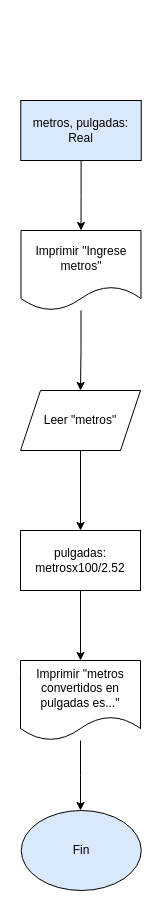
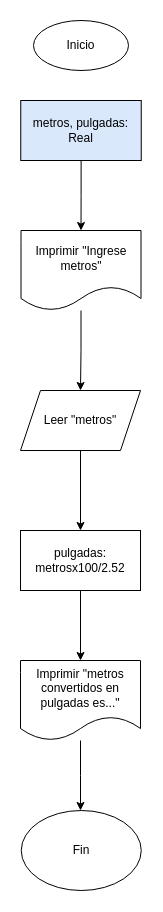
none -> (81, 46)
(81, 851) -> (81, 851)
